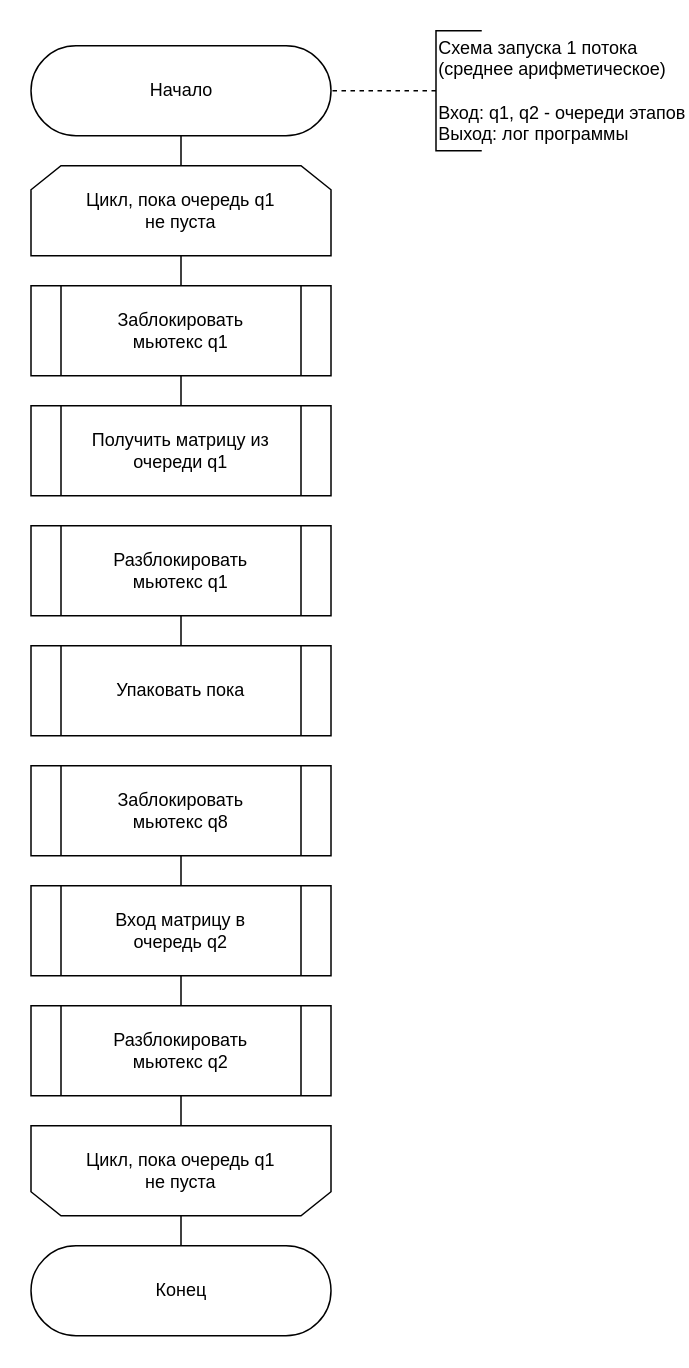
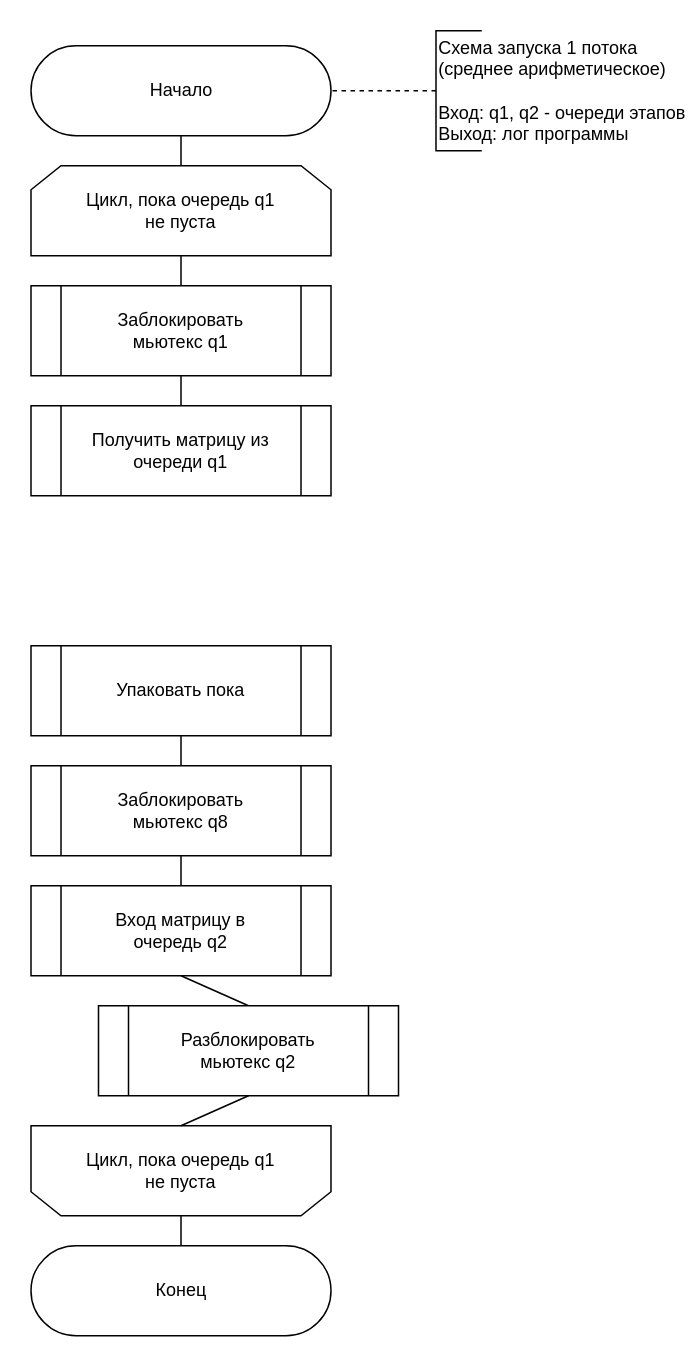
(181, 571) -> none
(181, 631) -> none
none -> (181, 751)
(181, 1051) -> (248, 1051)
